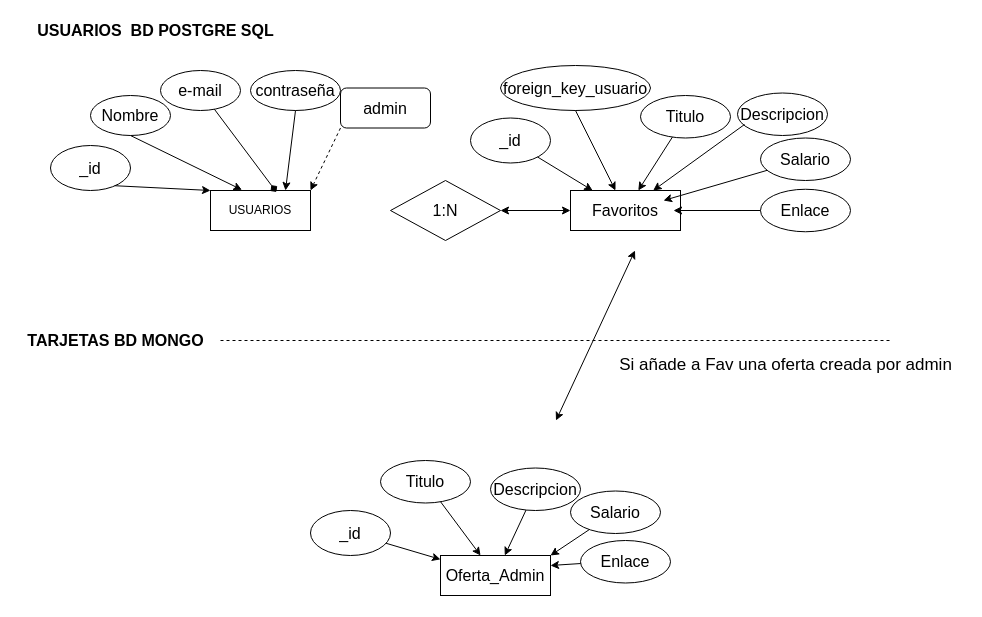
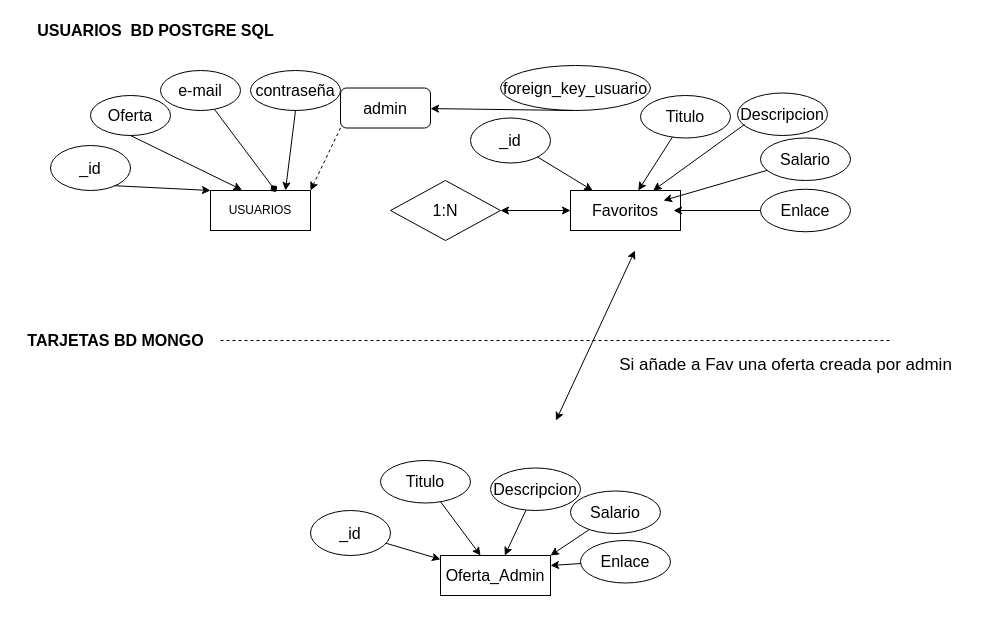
(131, 116) -> (131, 116)
(594, 147) -> (499, 109)
